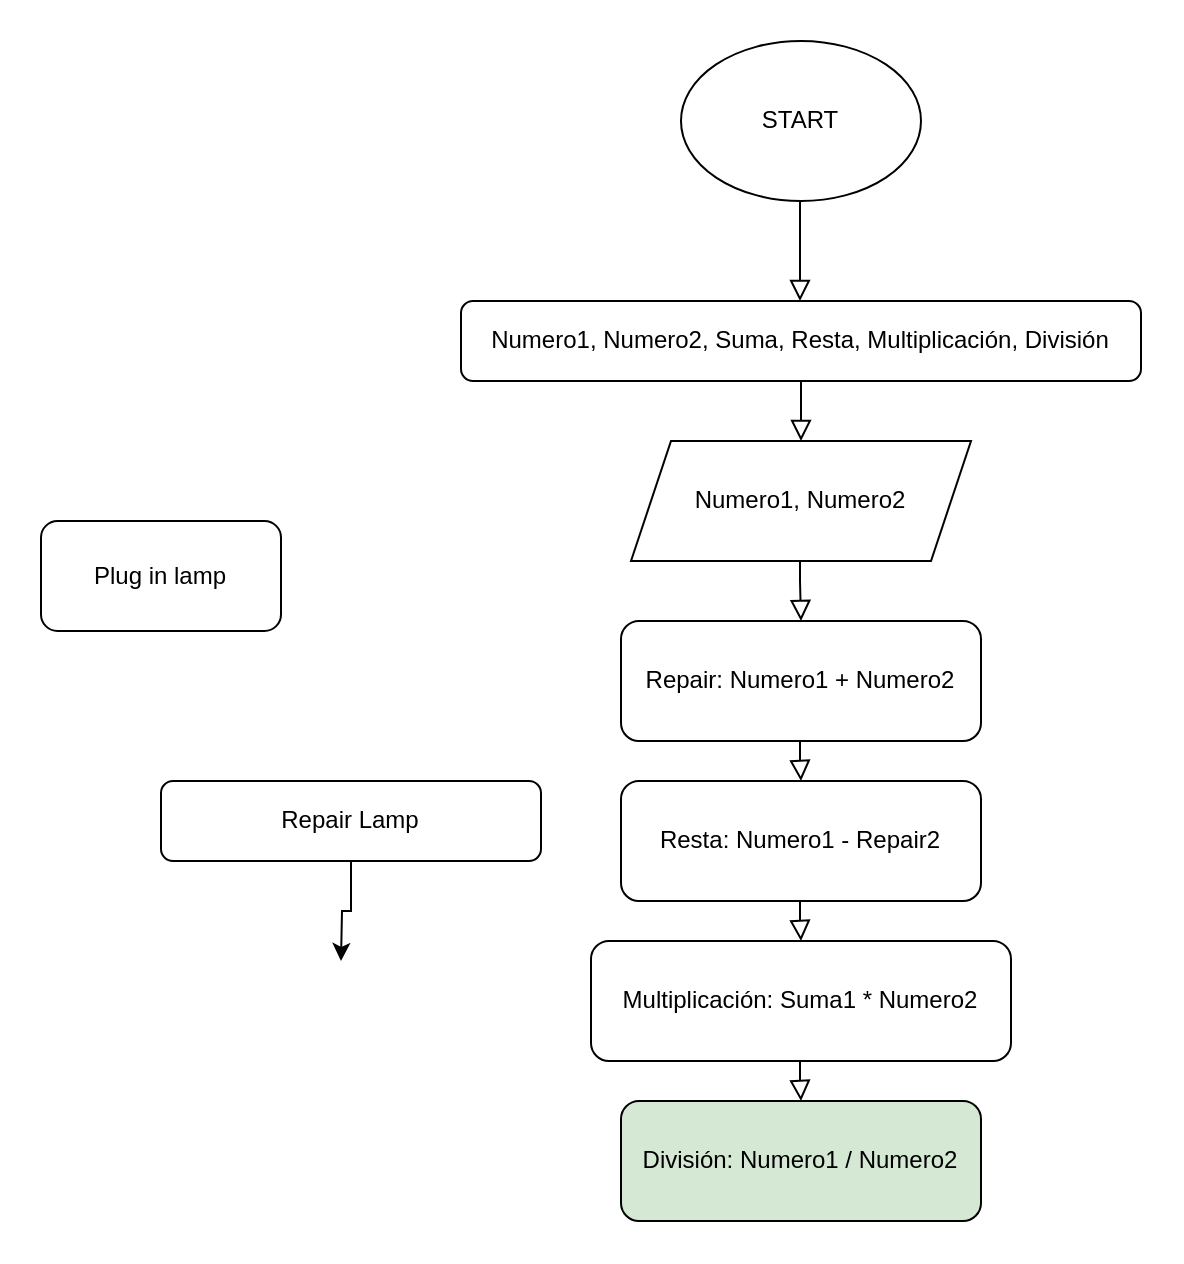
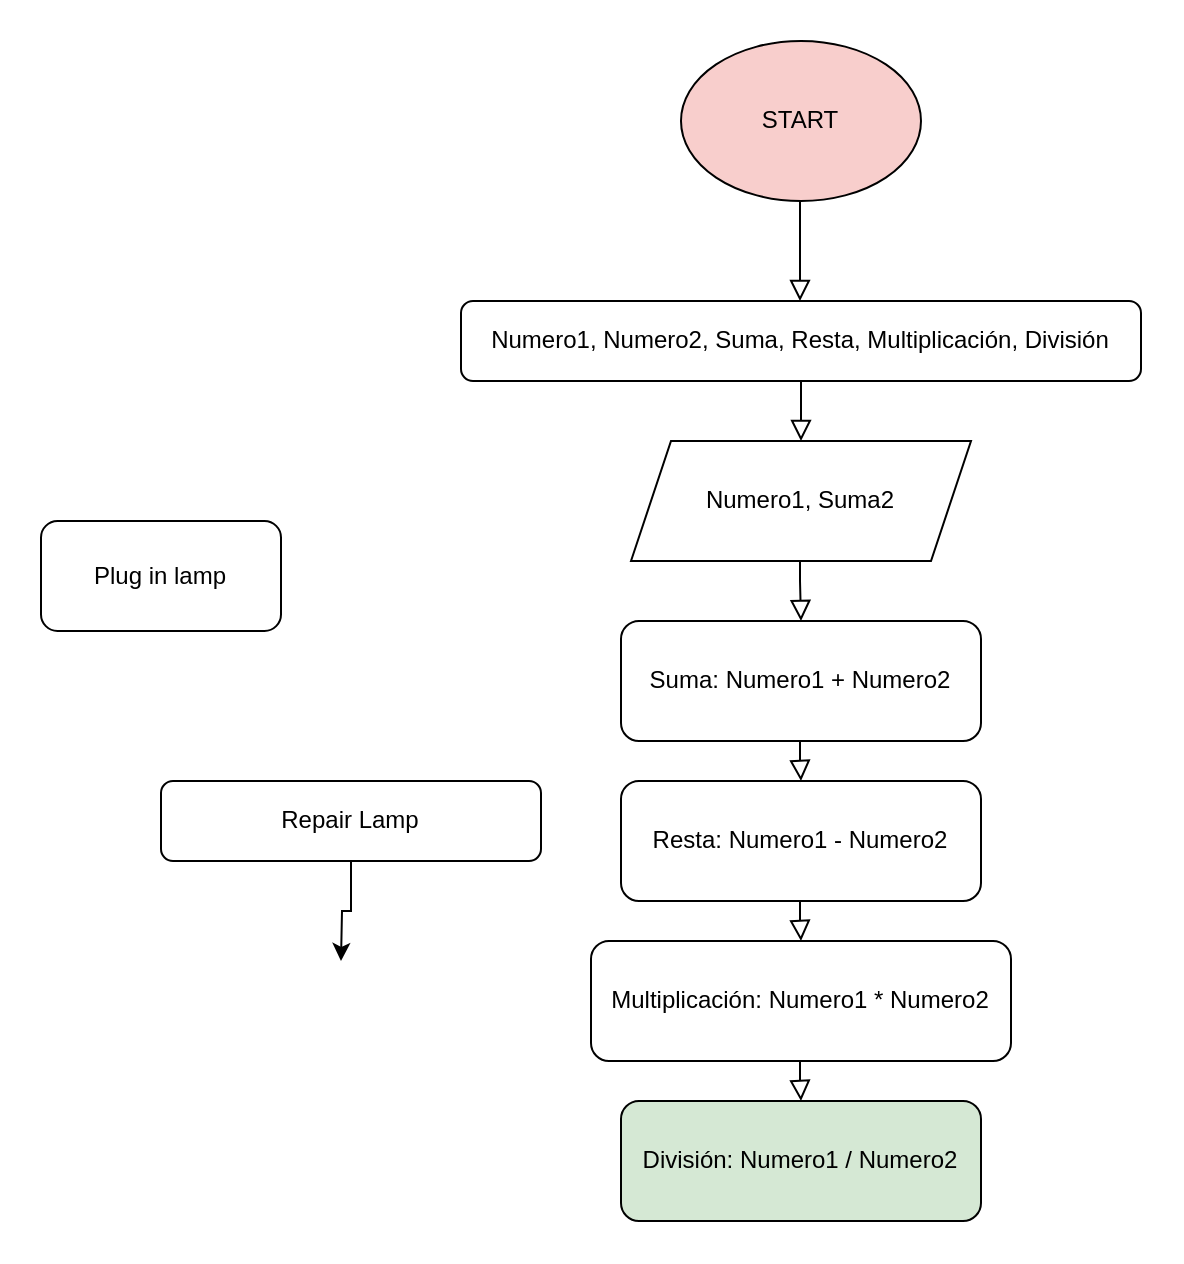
(801, 121) -> (801, 121)
(801, 501) -> (801, 501)
(801, 681) -> (801, 681)
(801, 841) -> (801, 841)
(801, 1001) -> (801, 1001)
